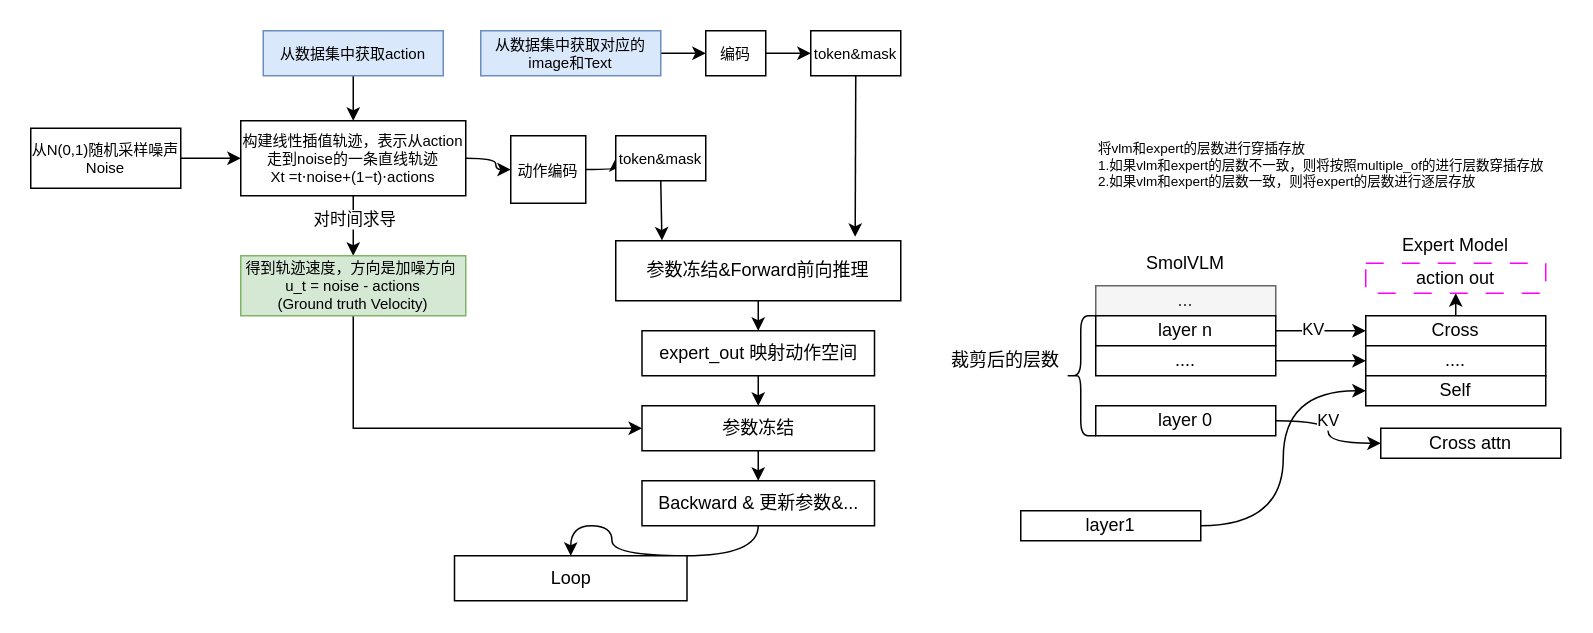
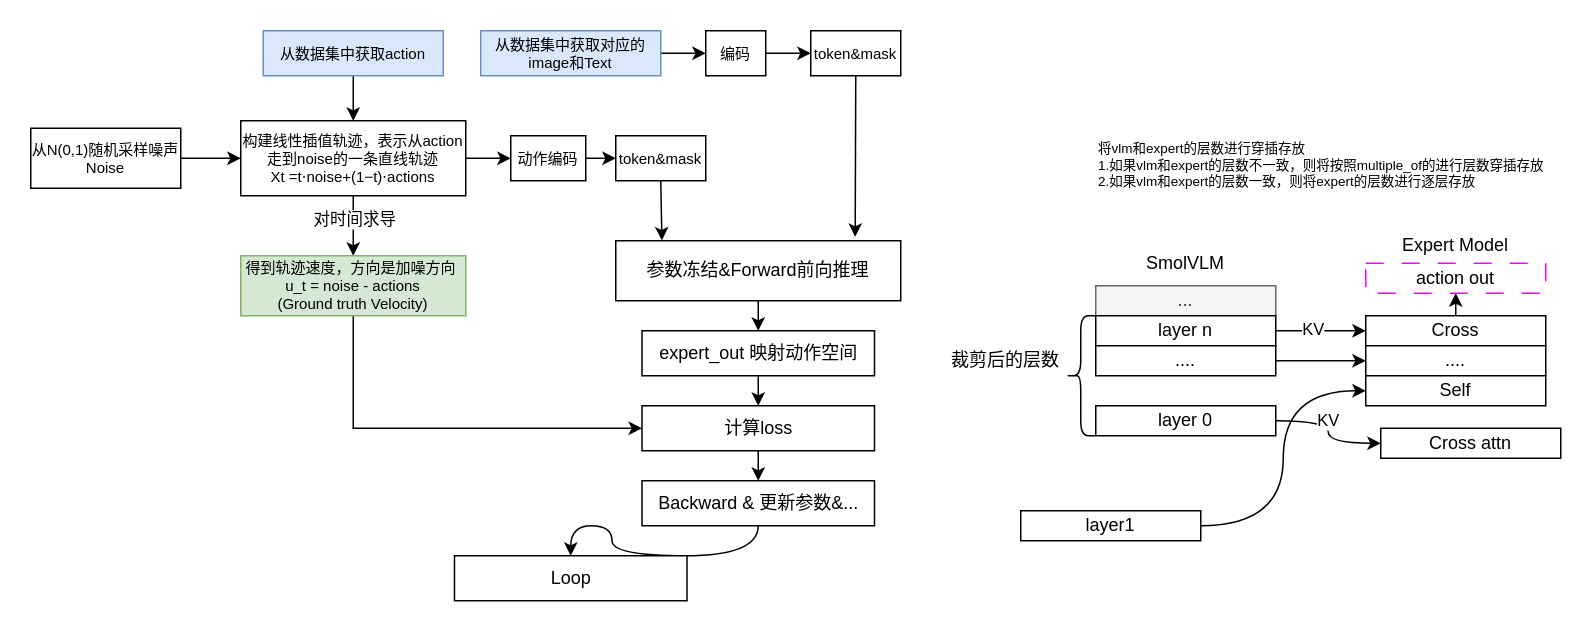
(548, 170) -> (548, 158)
(759, 428) -> (759, 428)
